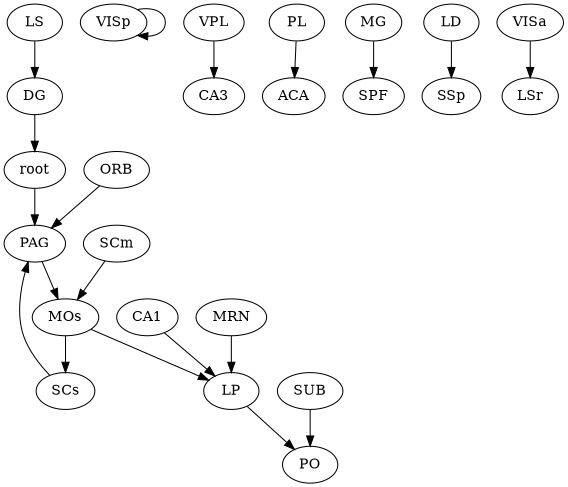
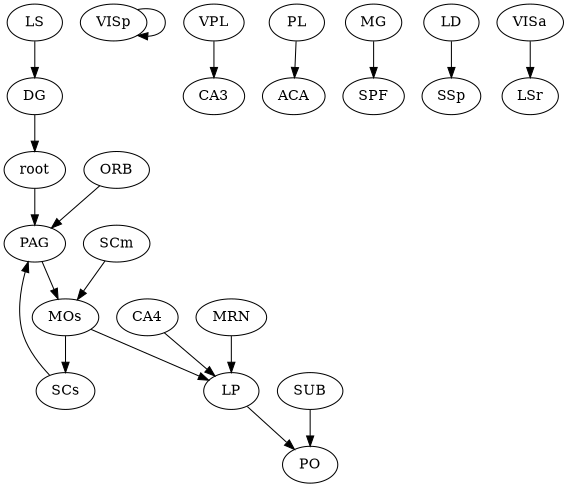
(147, 317) -> (147, 317)
